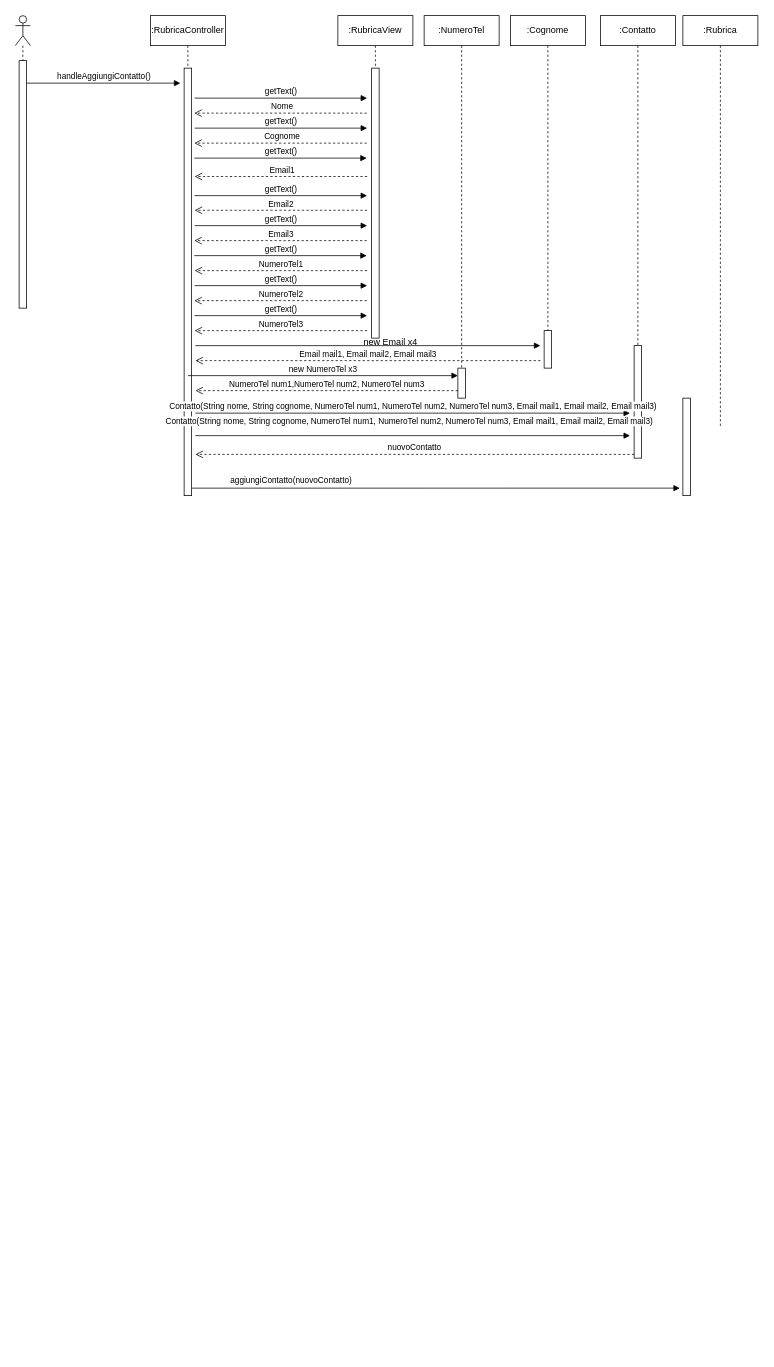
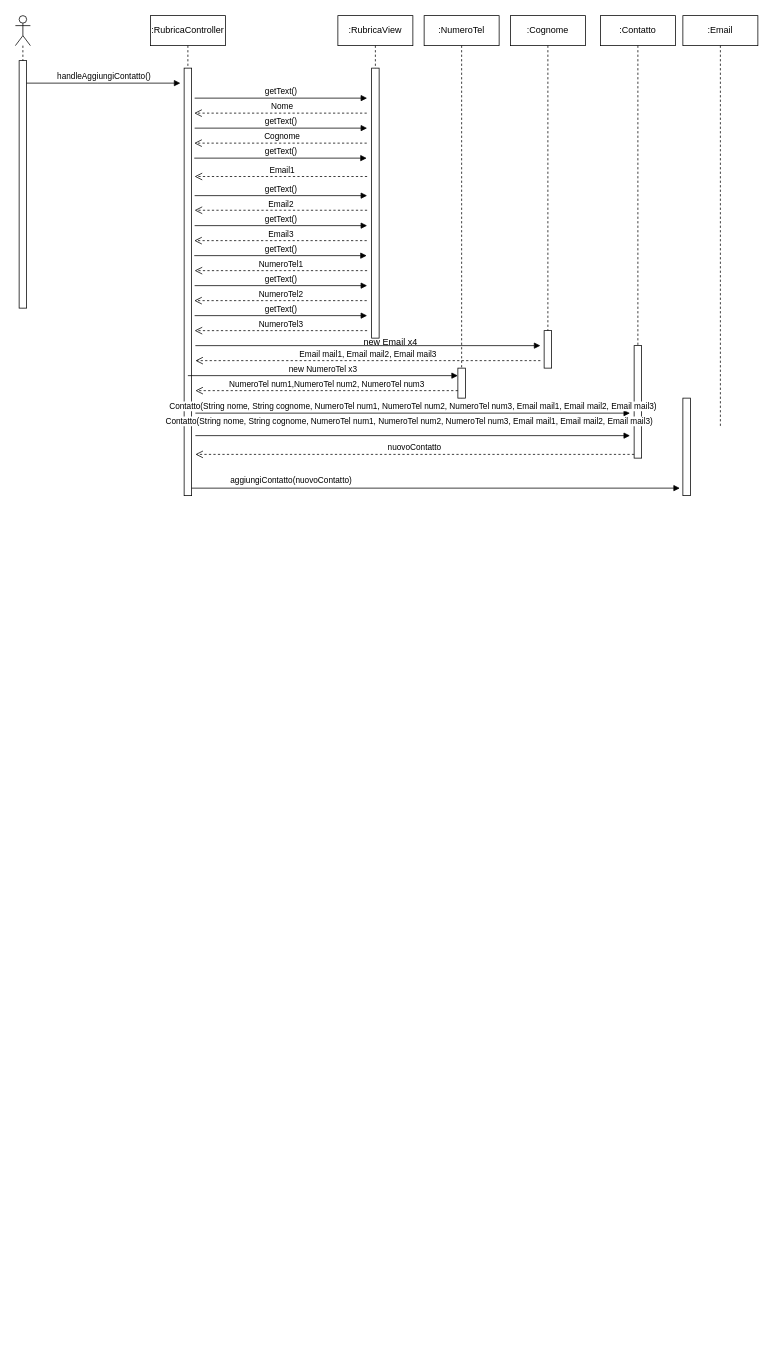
(720, 30) -> (720, 30)
